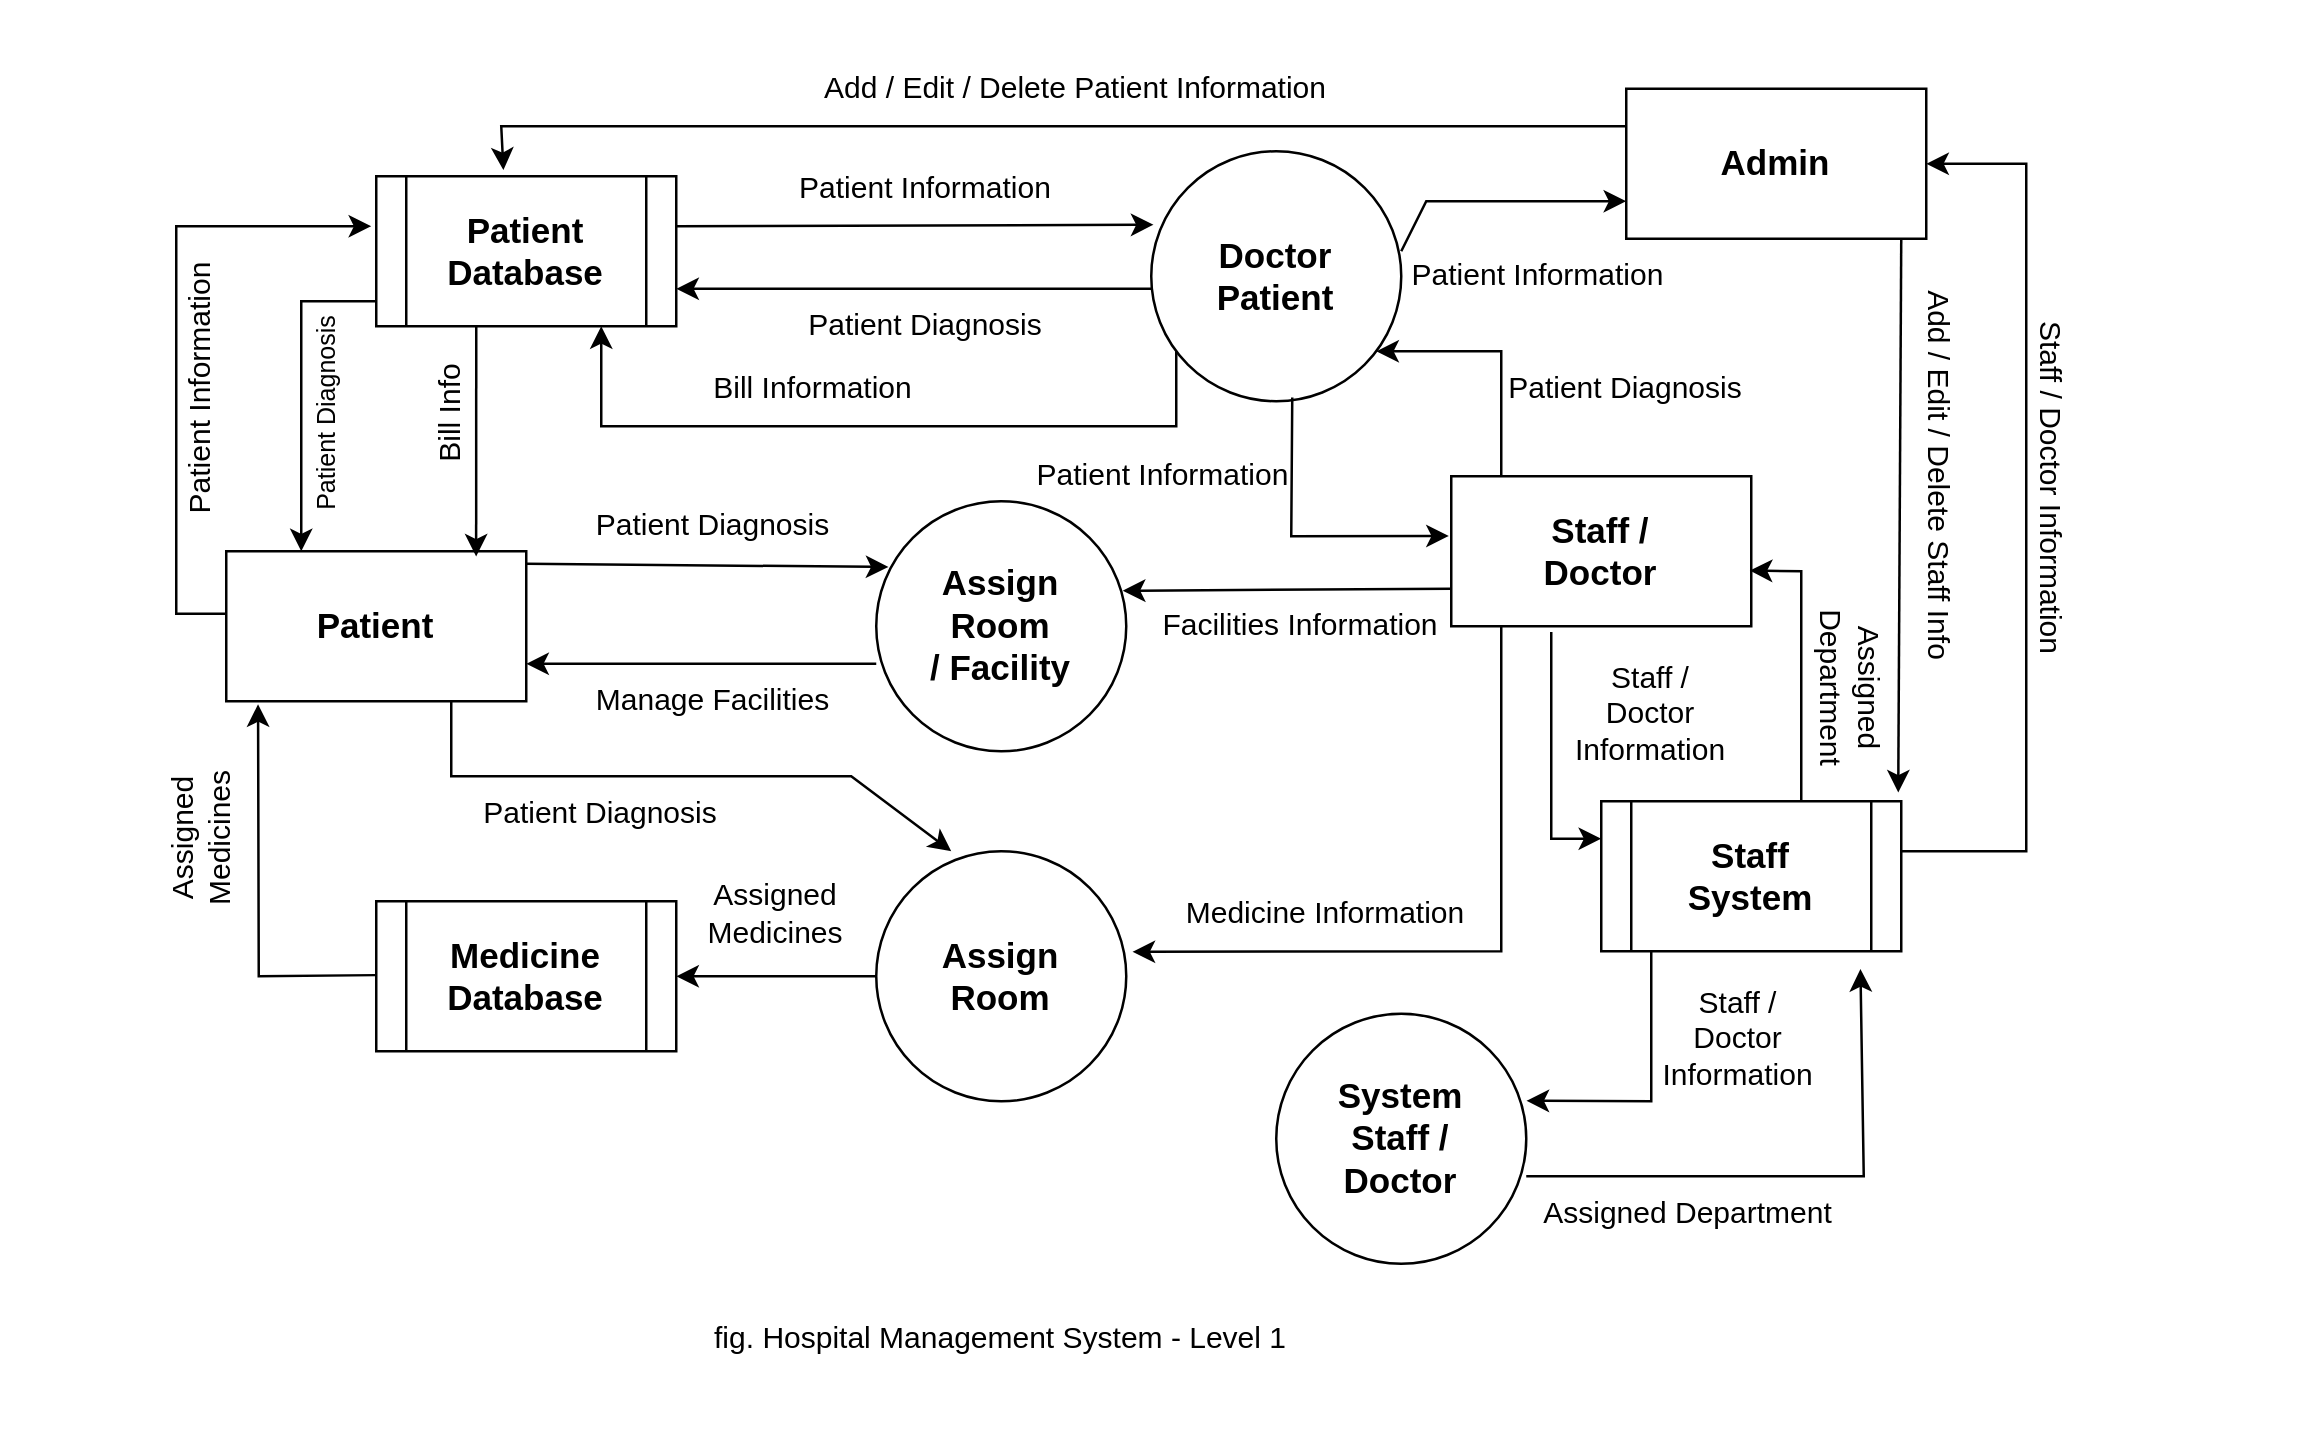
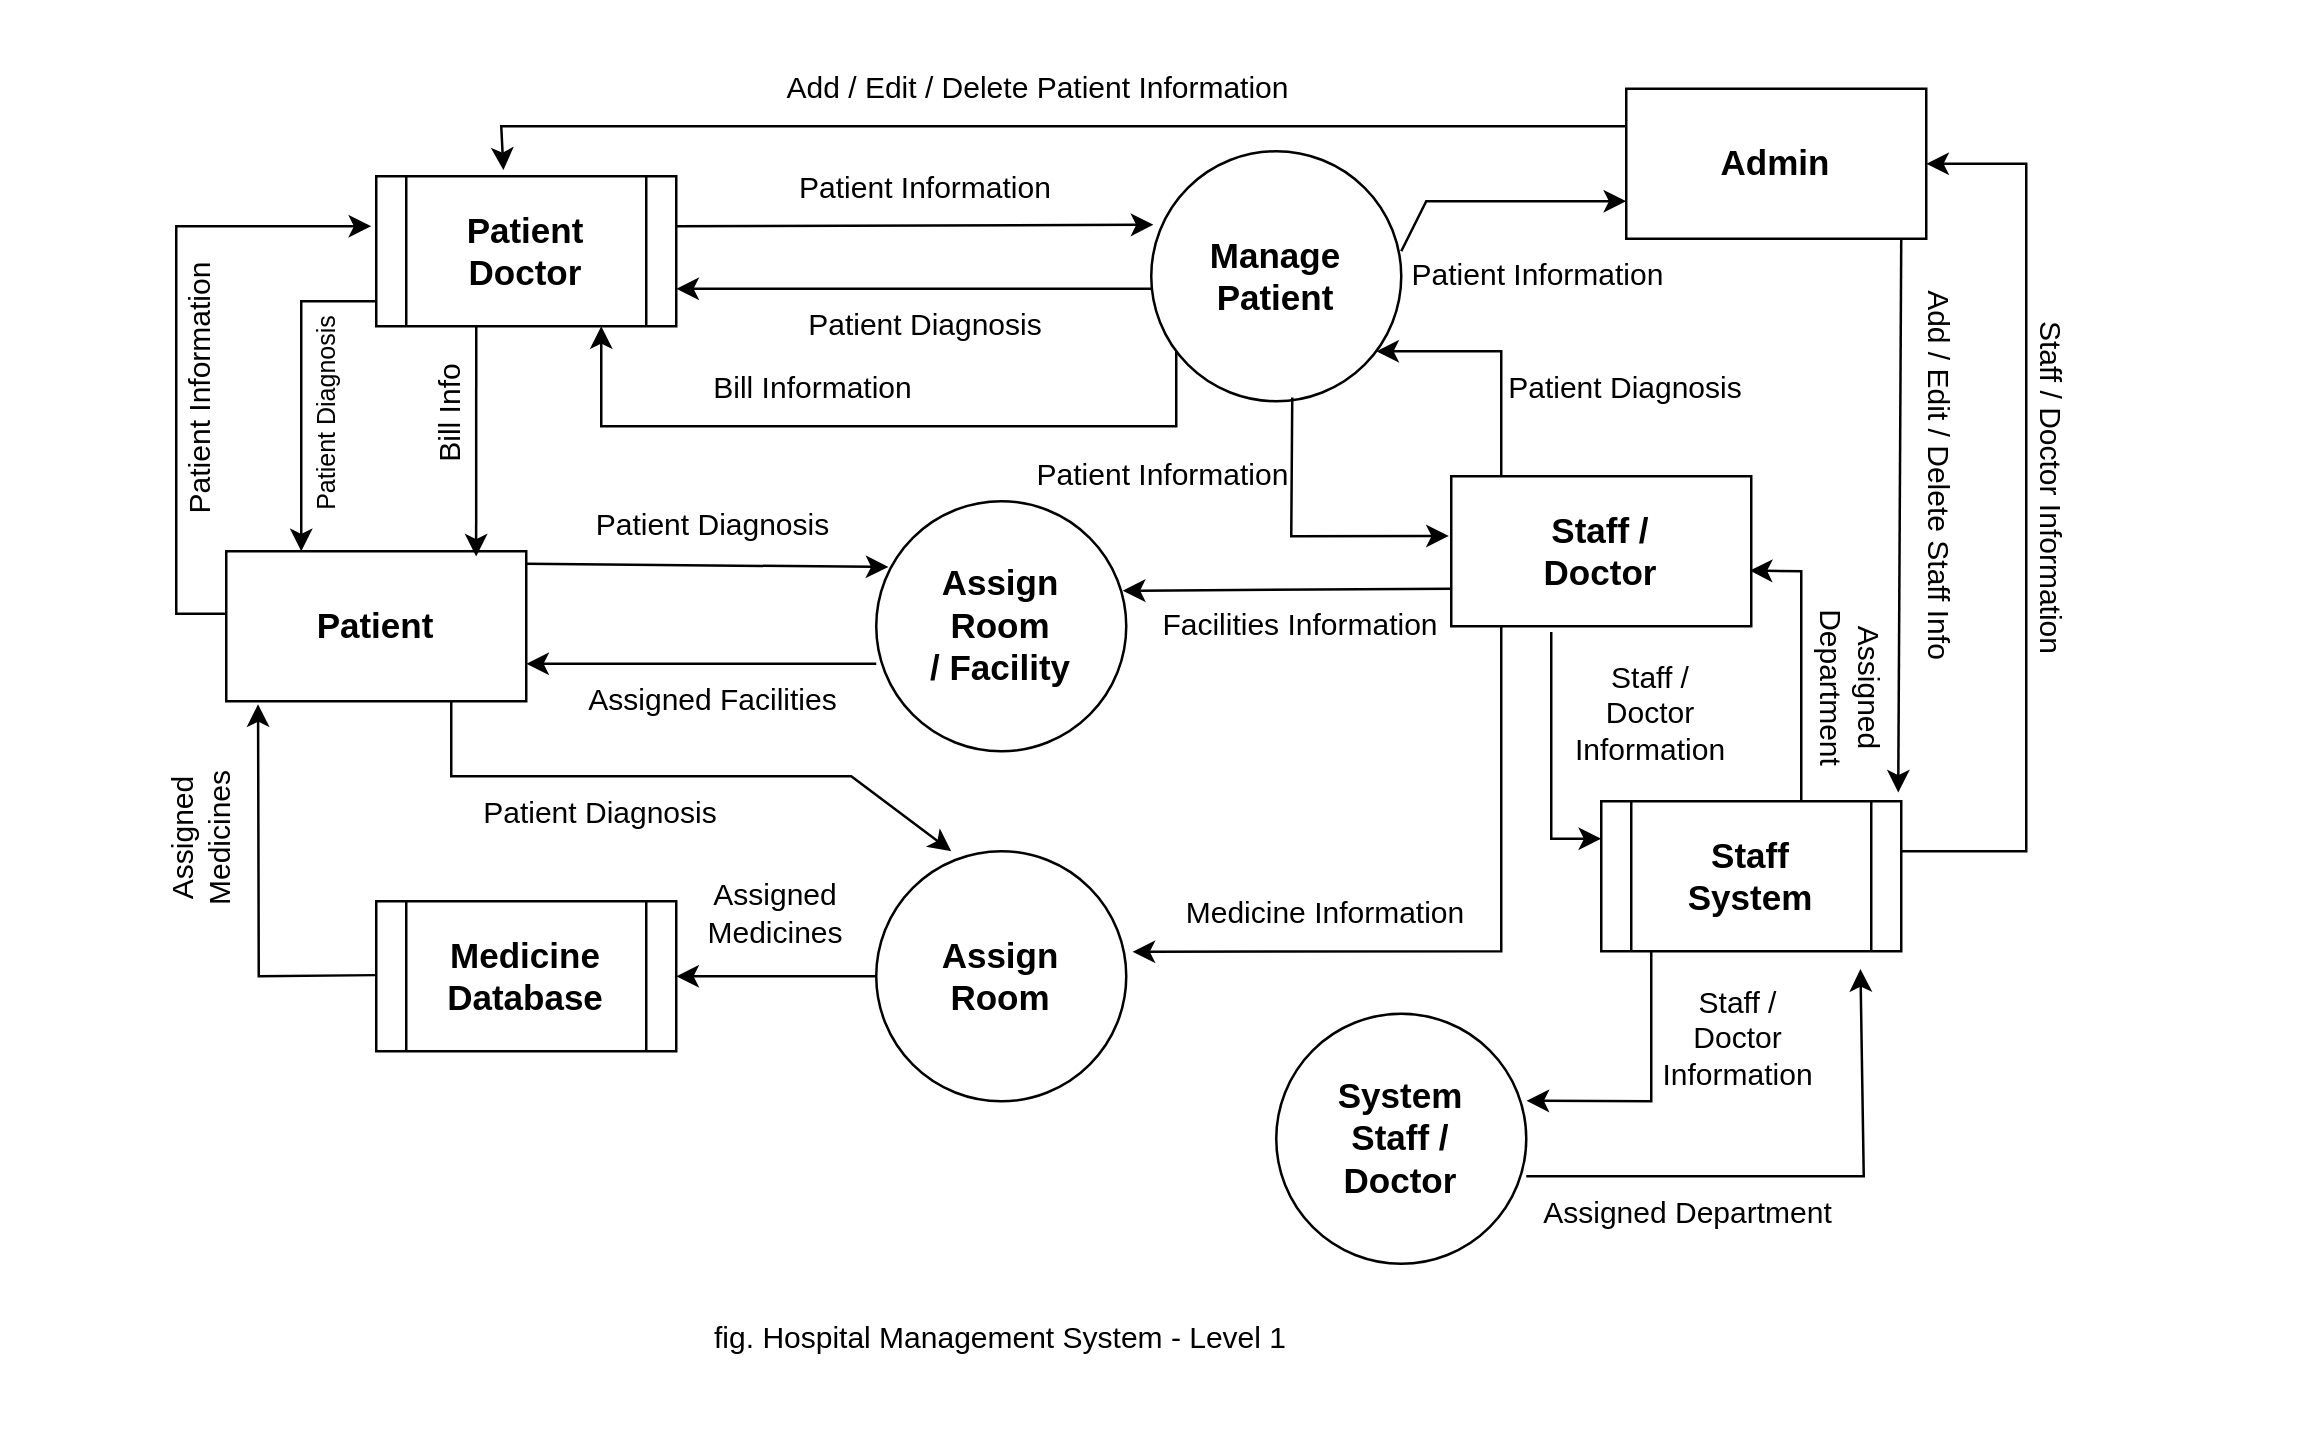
(1076, 89) -> (1039, 89)
(526, 251) -> (526, 251)
(1276, 276) -> (1276, 276)
(714, 701) -> (714, 701)
